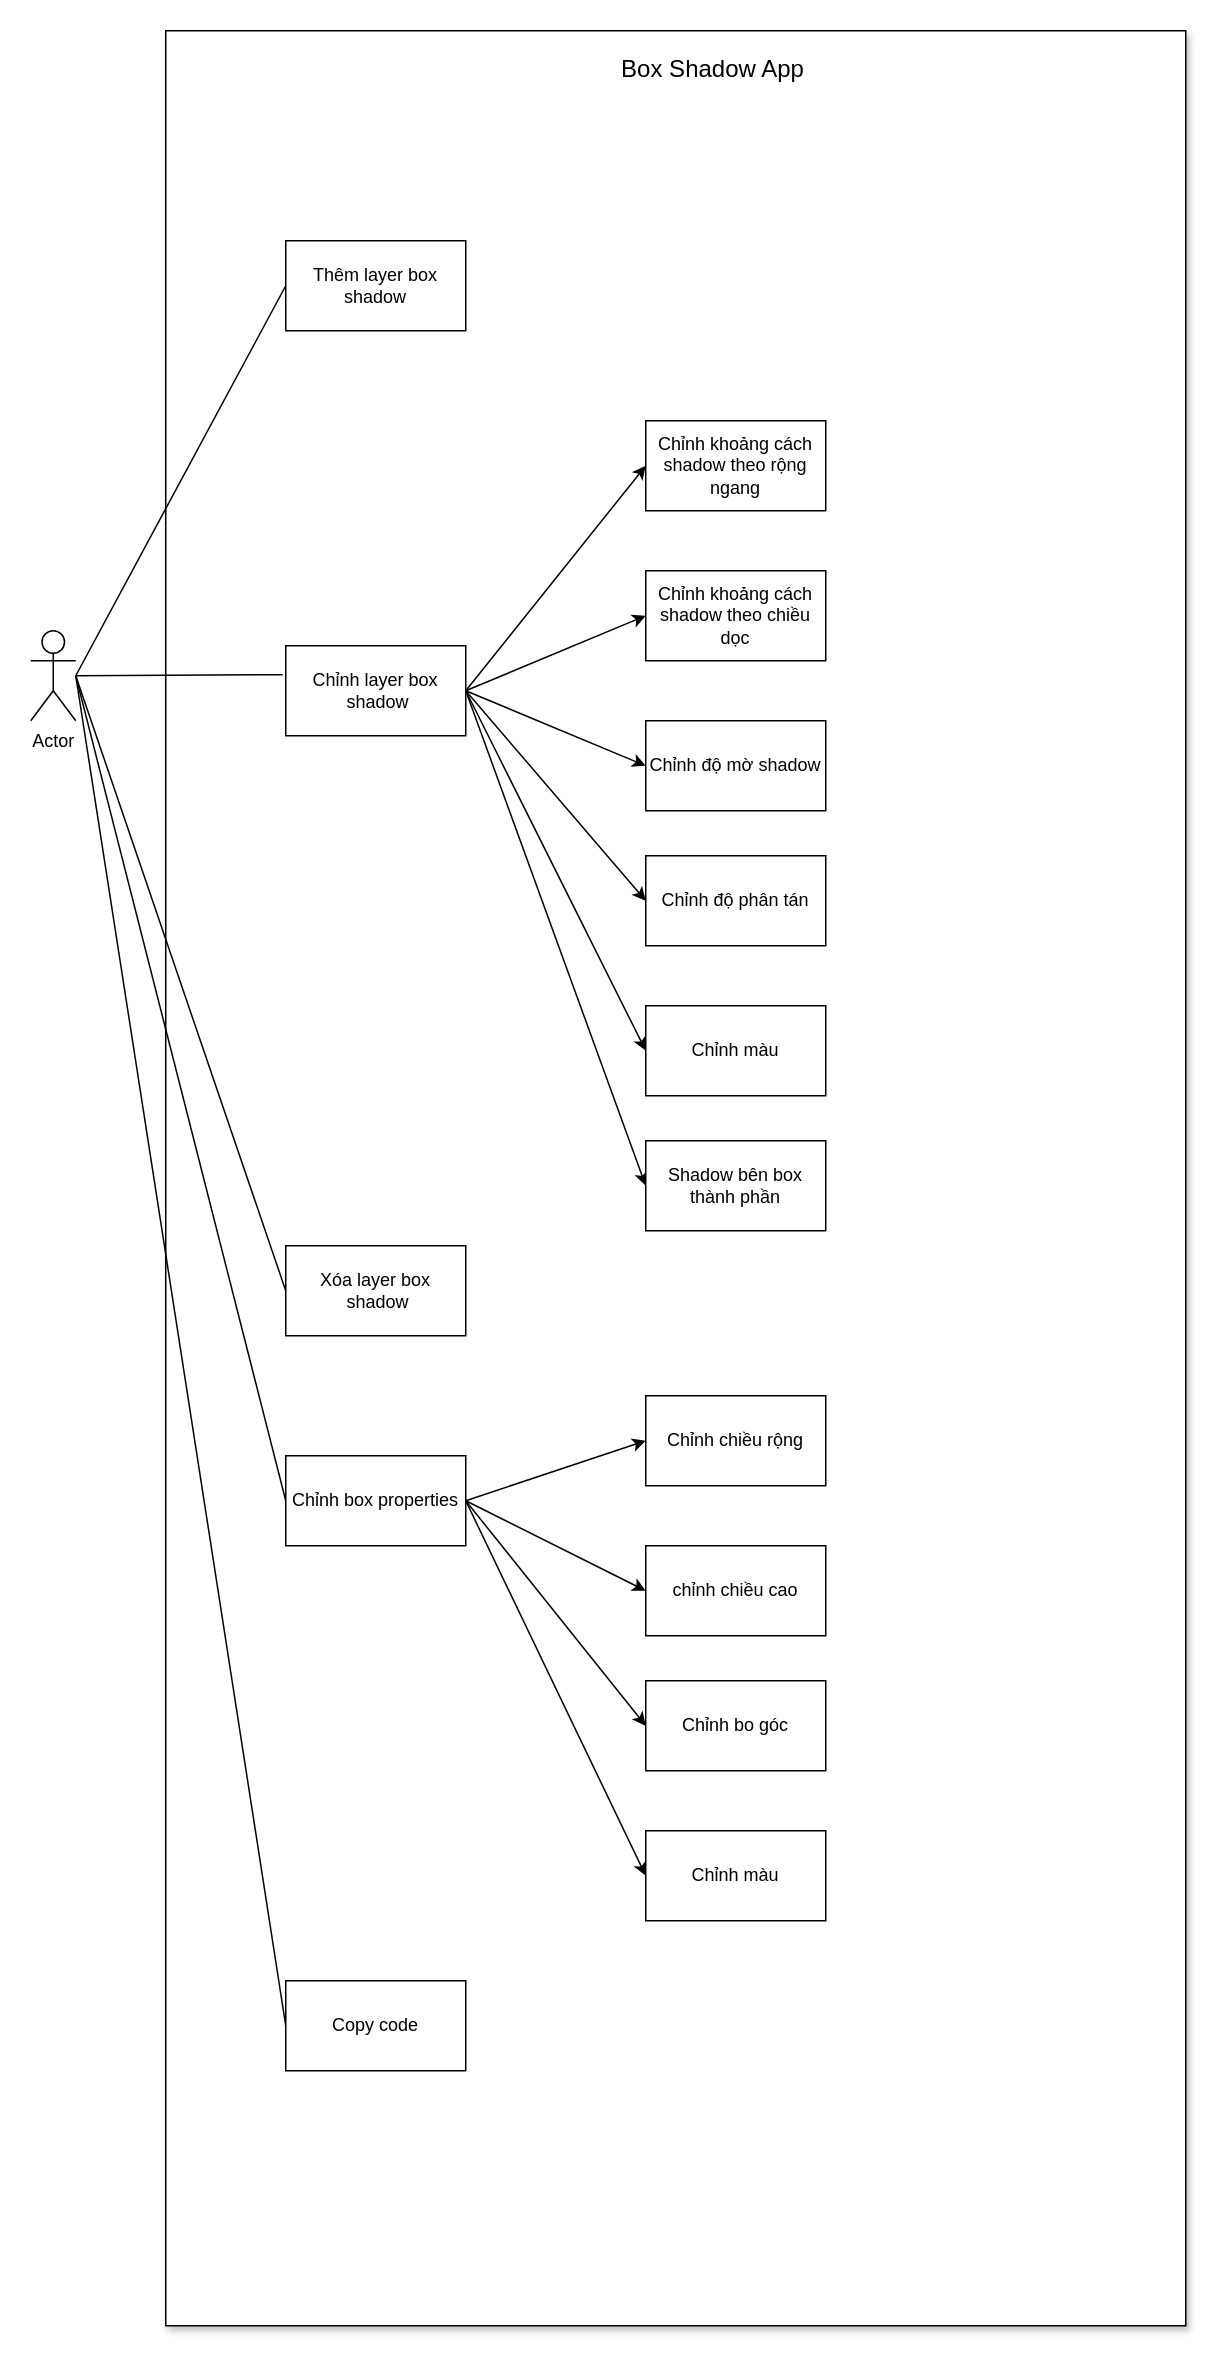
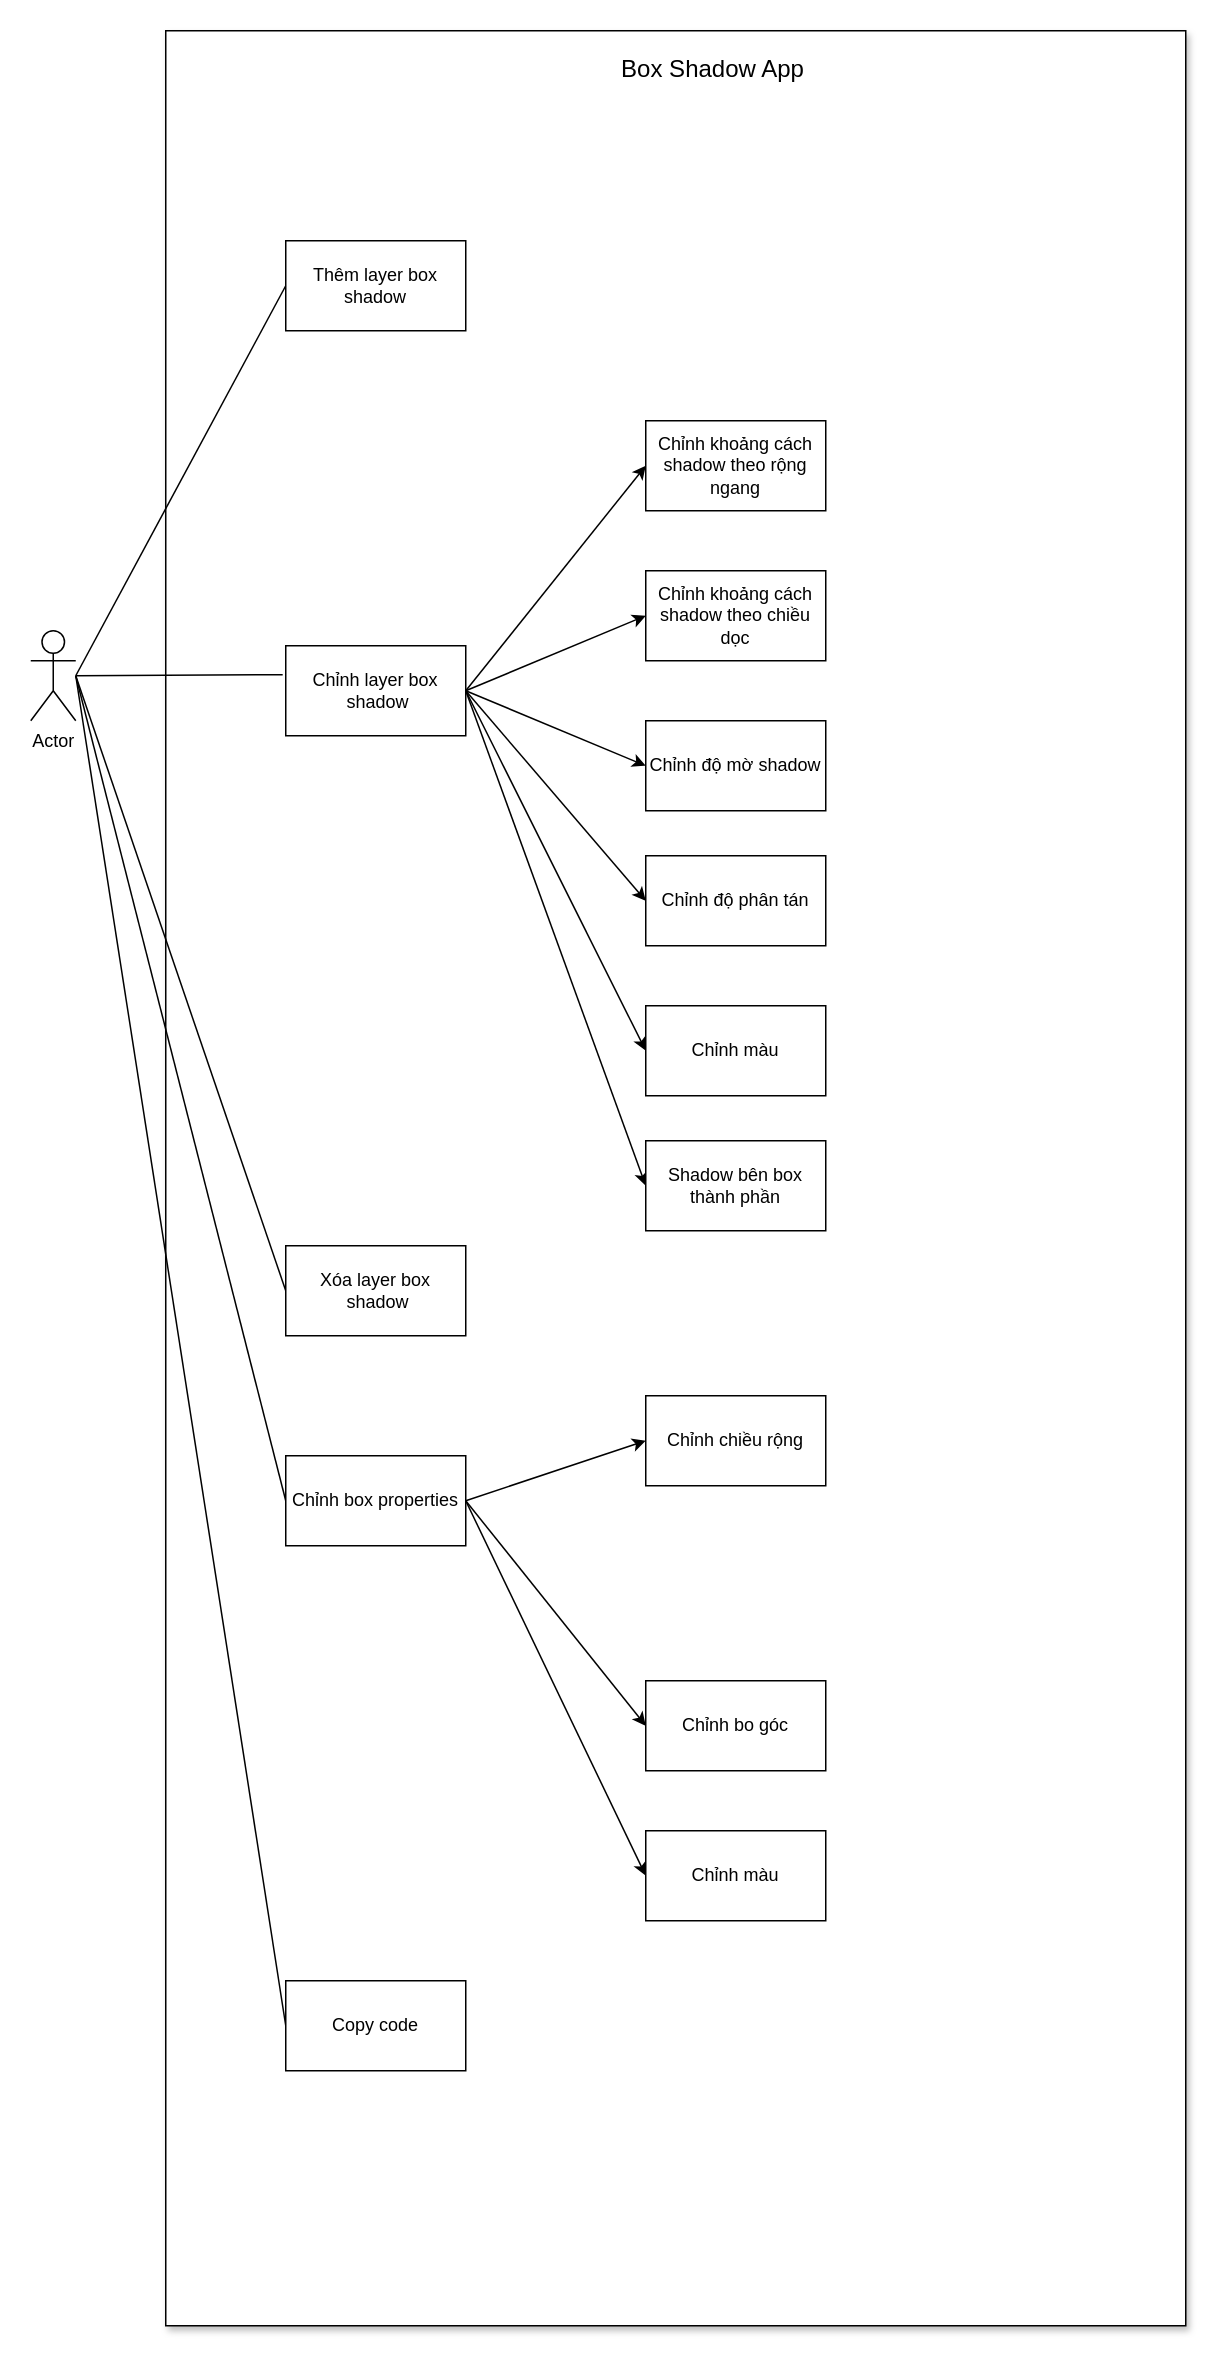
(554, 1545) -> none
(736, 1591) -> none
